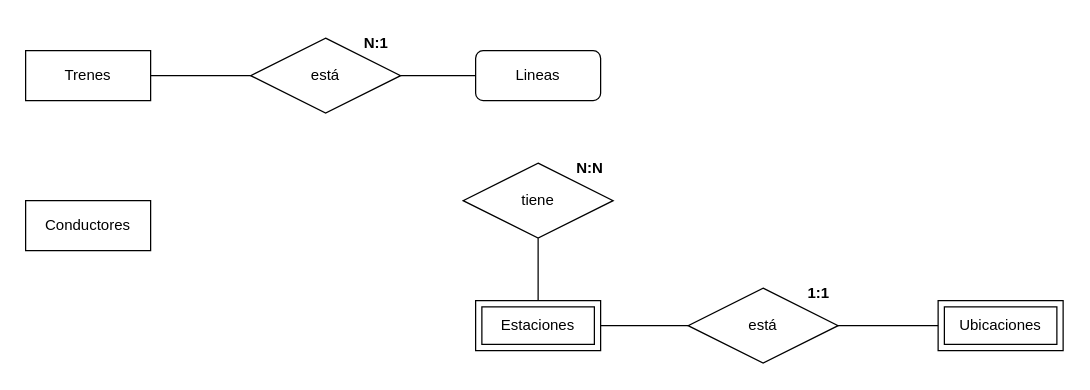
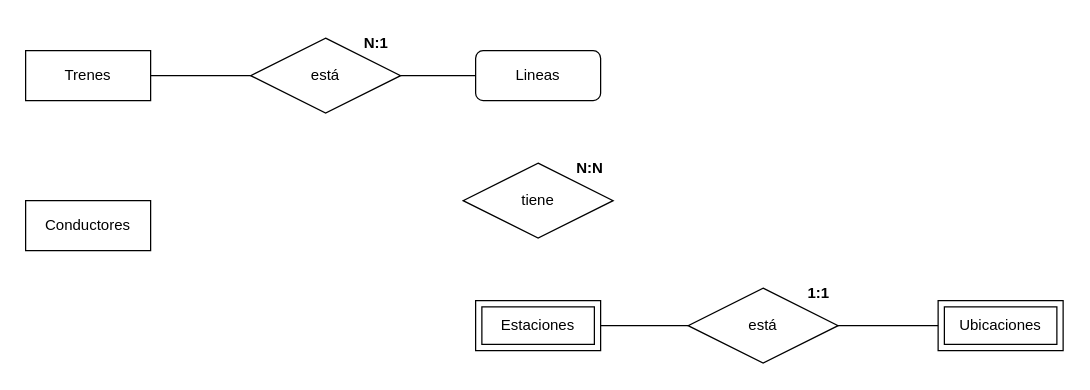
(538, 269) -> none
